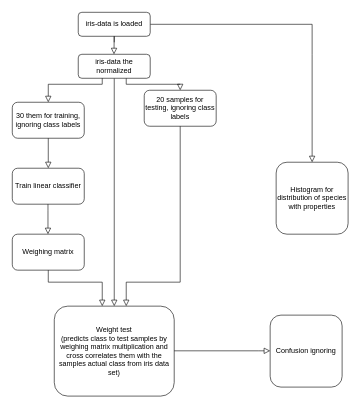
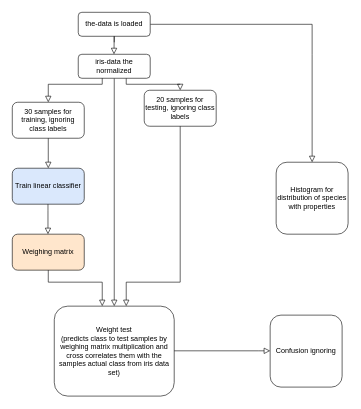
(114, 24) -> (114, 24)
(48, 120) -> (48, 120)
(48, 186) -> (48, 186)
(48, 252) -> (48, 252)
